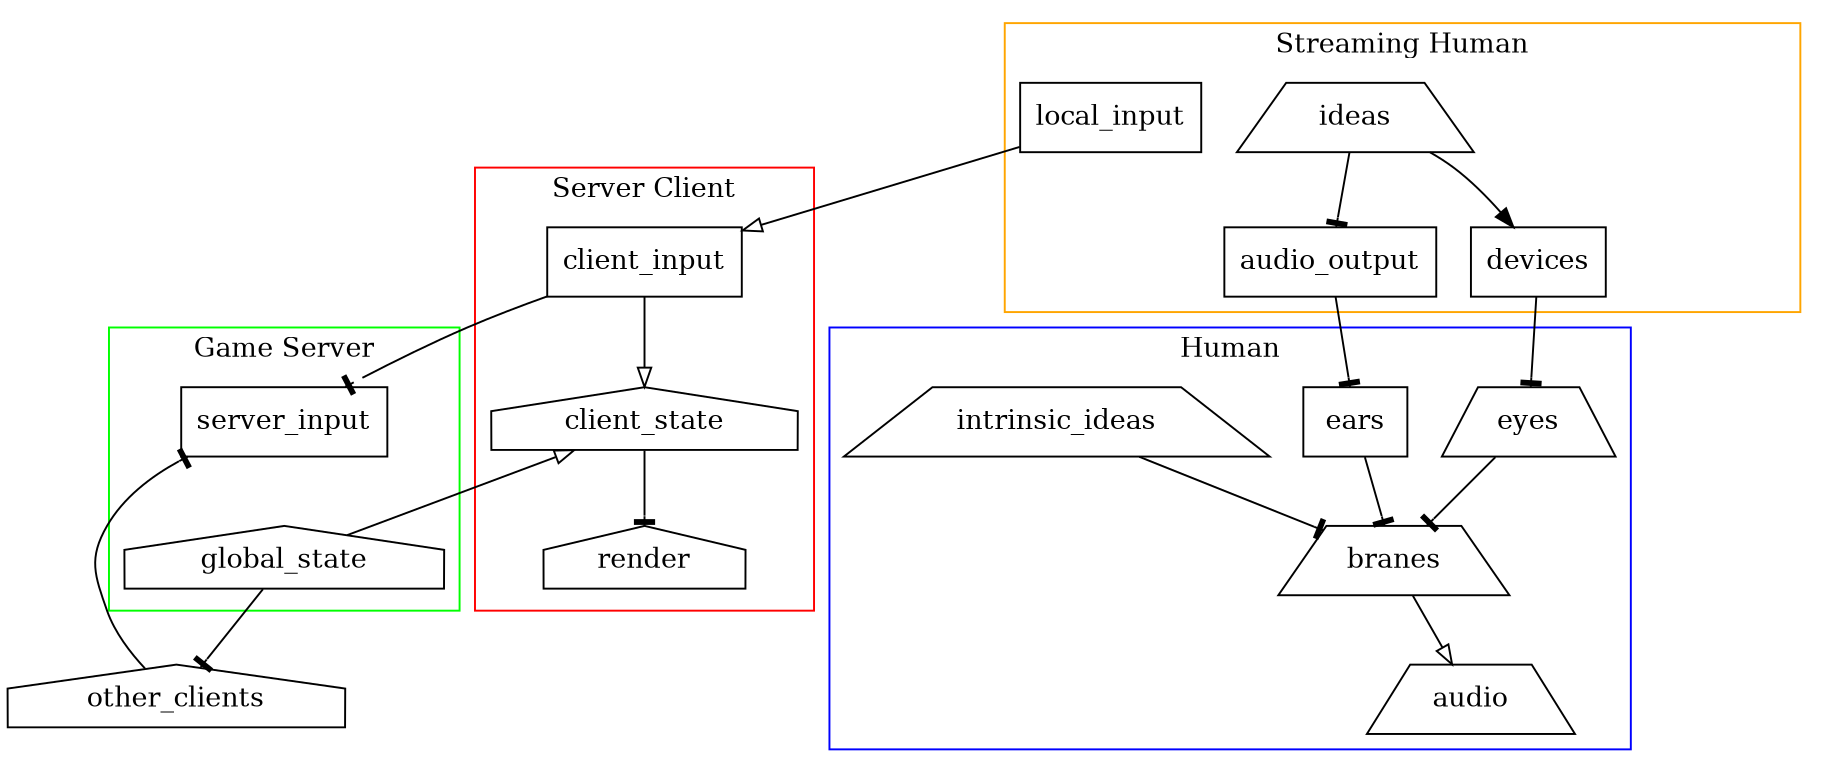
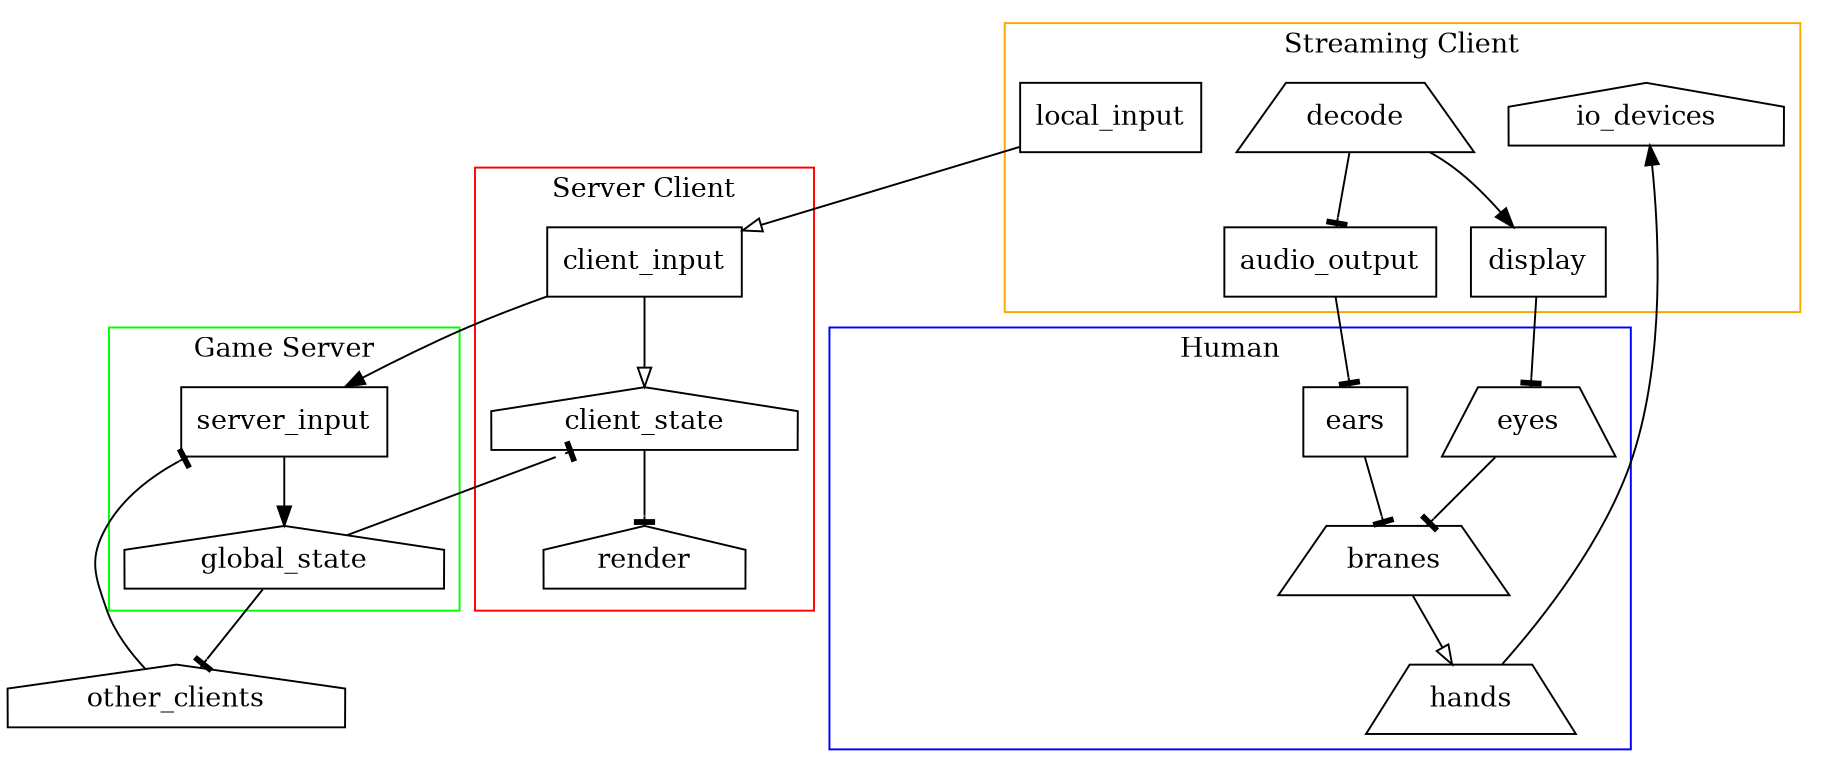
(1403, 45) -> (1403, 45)
(1355, 118) -> (1355, 118)
none -> (1646, 118)
(1538, 262) -> (1538, 262)
(439, 340) -> (439, 340)
(1057, 422) -> none
none -> (284, 482)
(446, 498) -> (446, 498)
(1471, 699) -> (1471, 699)
